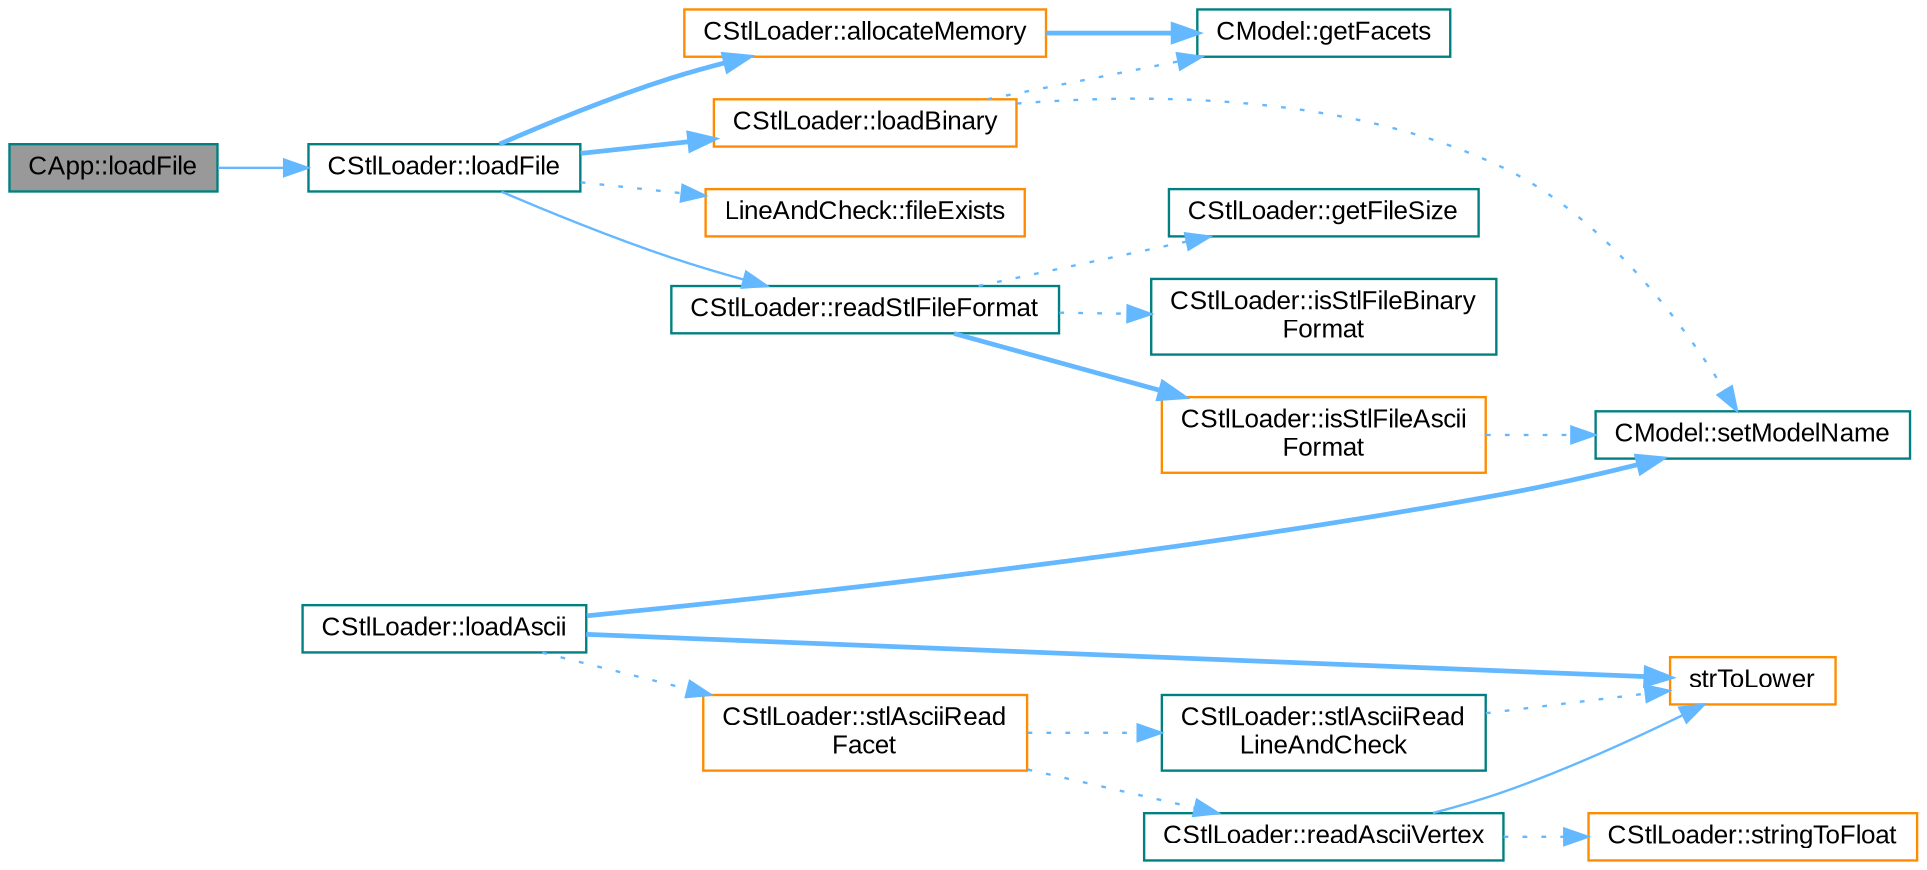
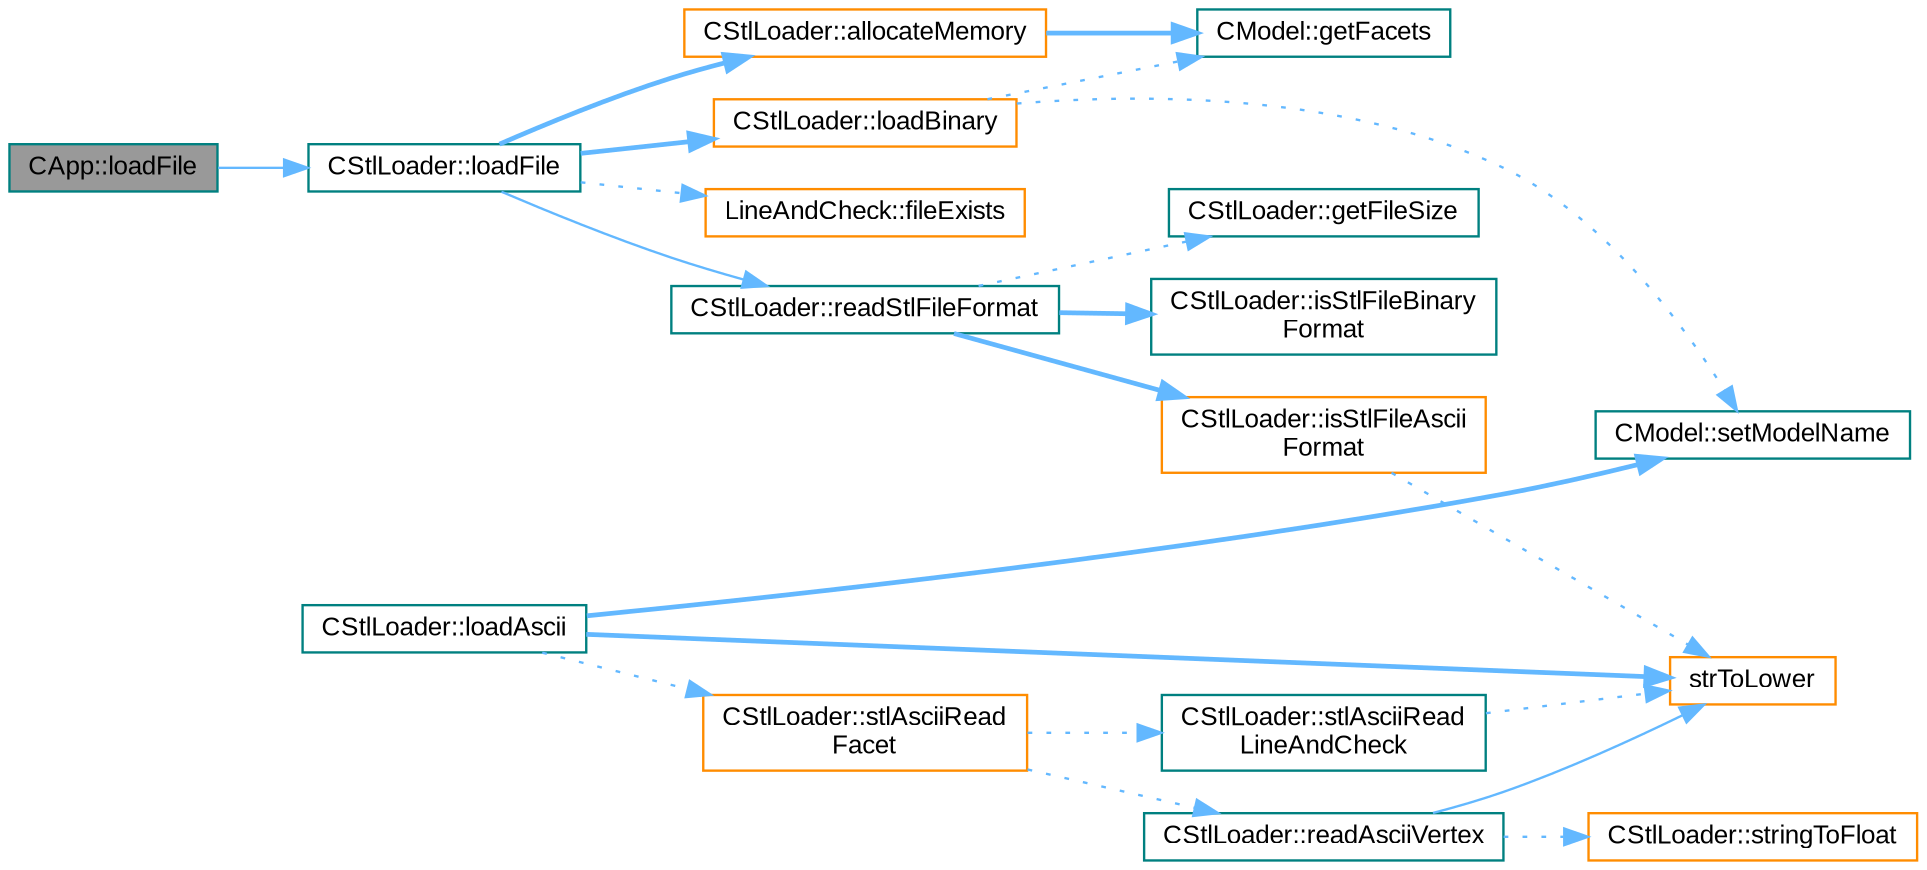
(1093, 313) -> (1093, 313)
(1528, 435) -> (1540, 559)
